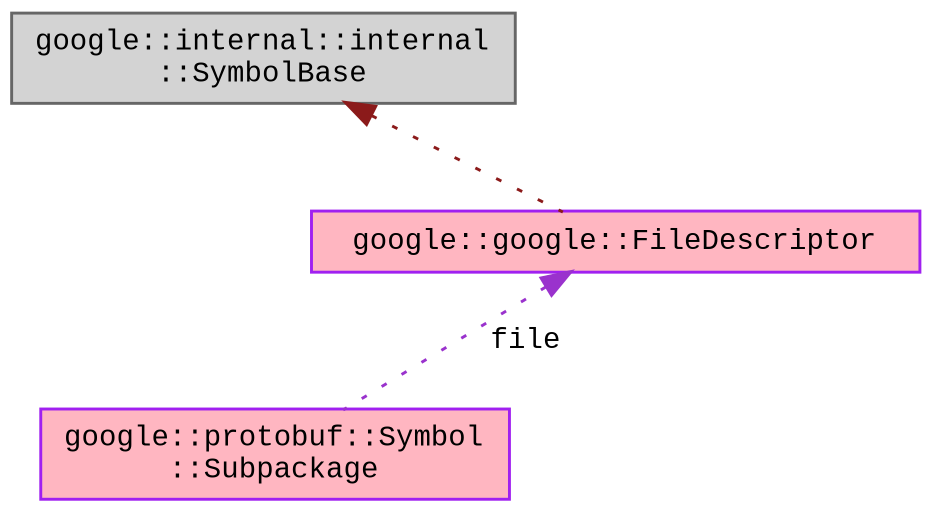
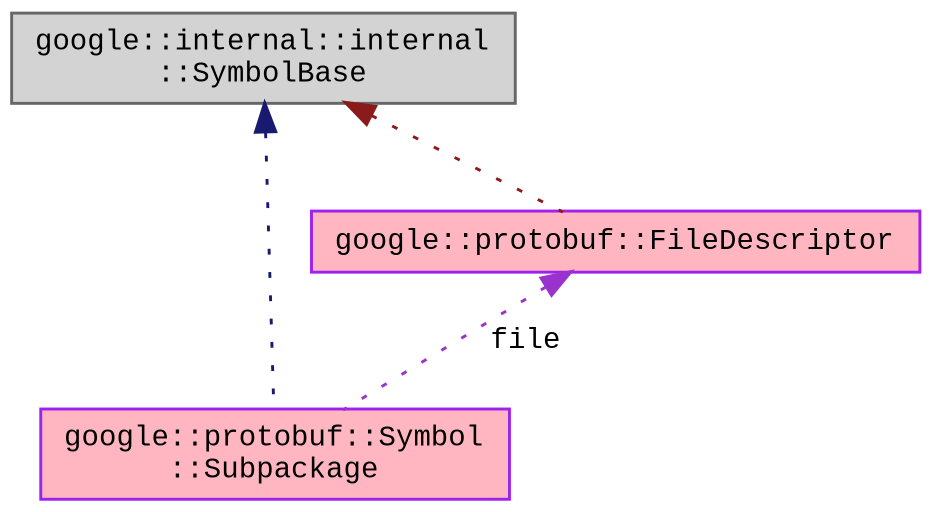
(616, 242) -> (616, 242)
none -> (270, 271)
